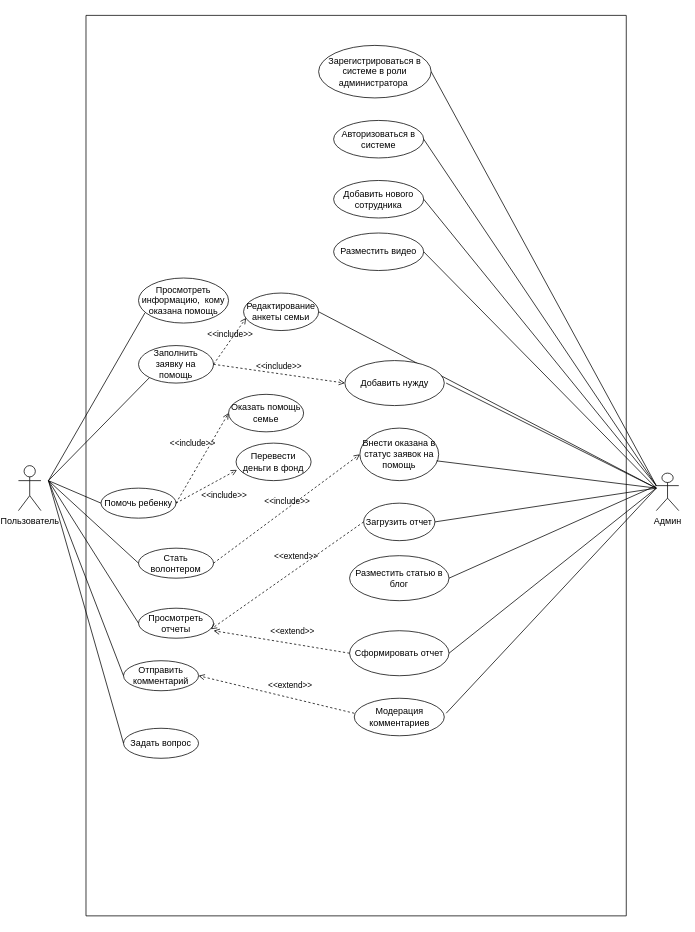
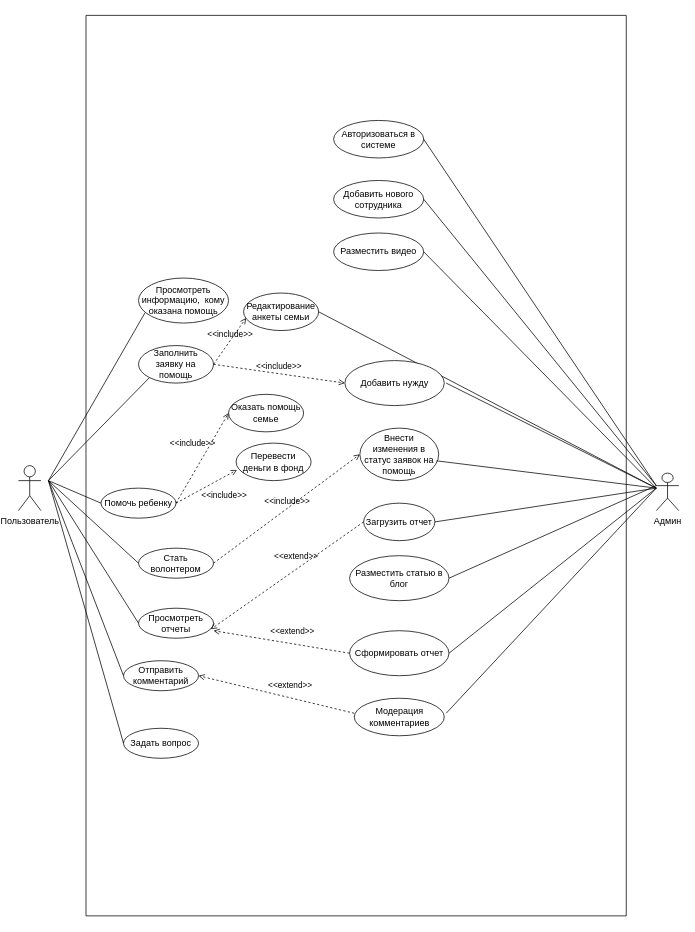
(375, 72) -> none
(541, 274) -> none
(399, 454) -> (399, 454)
